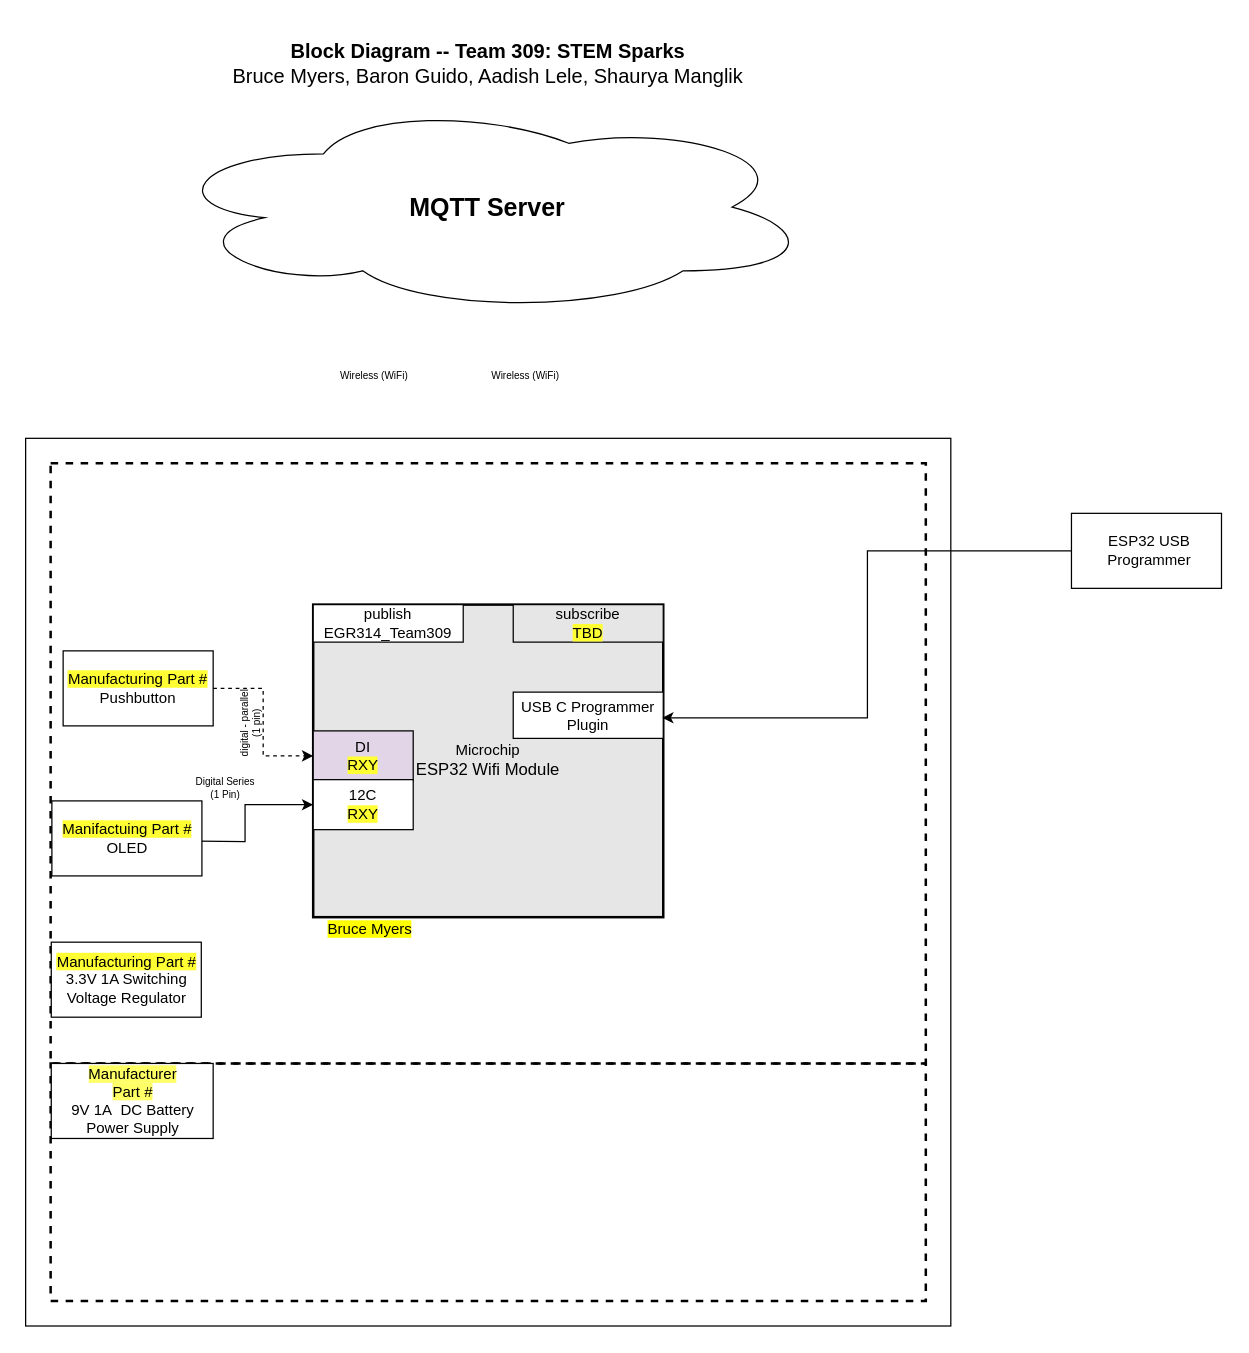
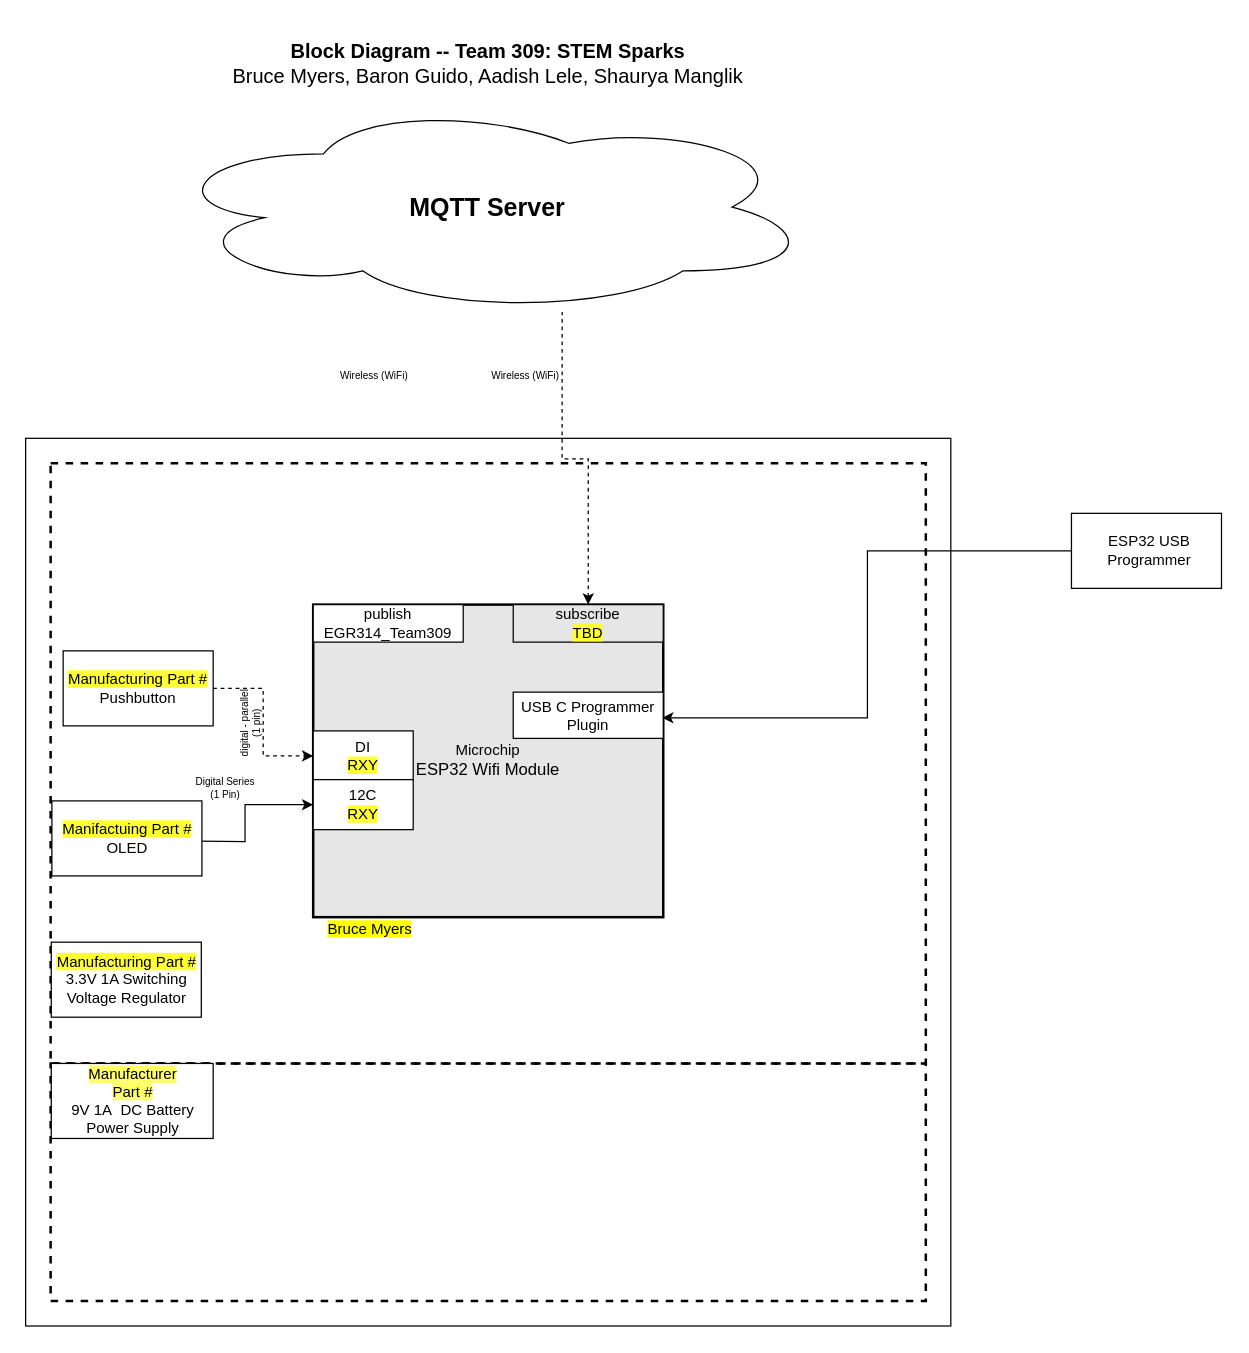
none -> (571, 459)
(363, 756) -> (363, 756)
